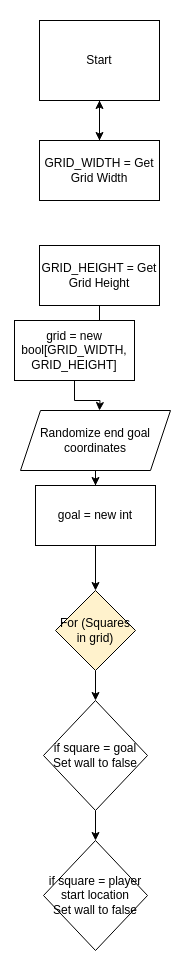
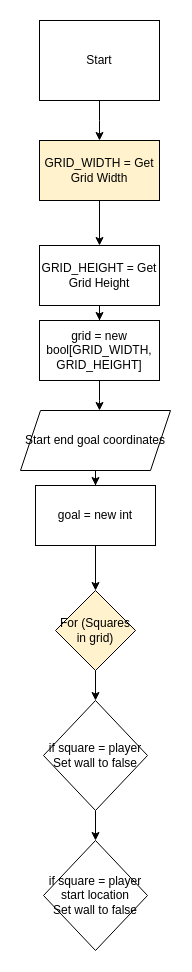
(100, 139) -> (100, 220)
(100, 171) -> (100, 171)
(75, 351) -> (100, 351)
(96, 441) -> (96, 441)
(96, 756) -> (96, 756)
